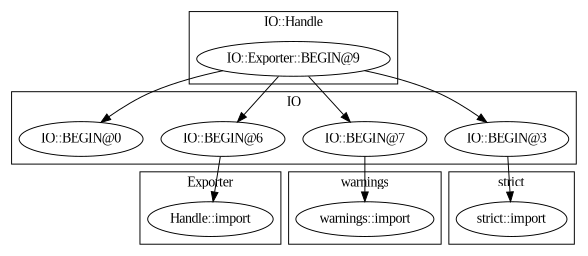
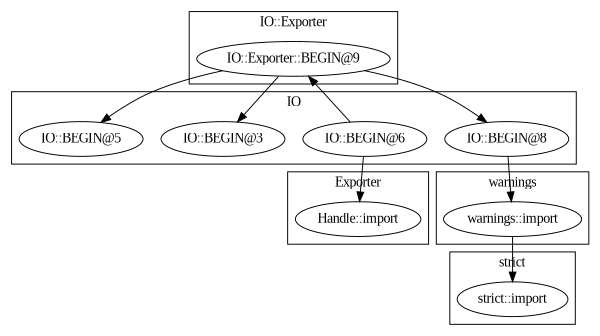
(293, 23) -> (293, 23)
(259, 98) -> (333, 103)
(81, 139) -> (81, 139)
(365, 139) -> (507, 139)
(509, 178) -> (513, 258)
